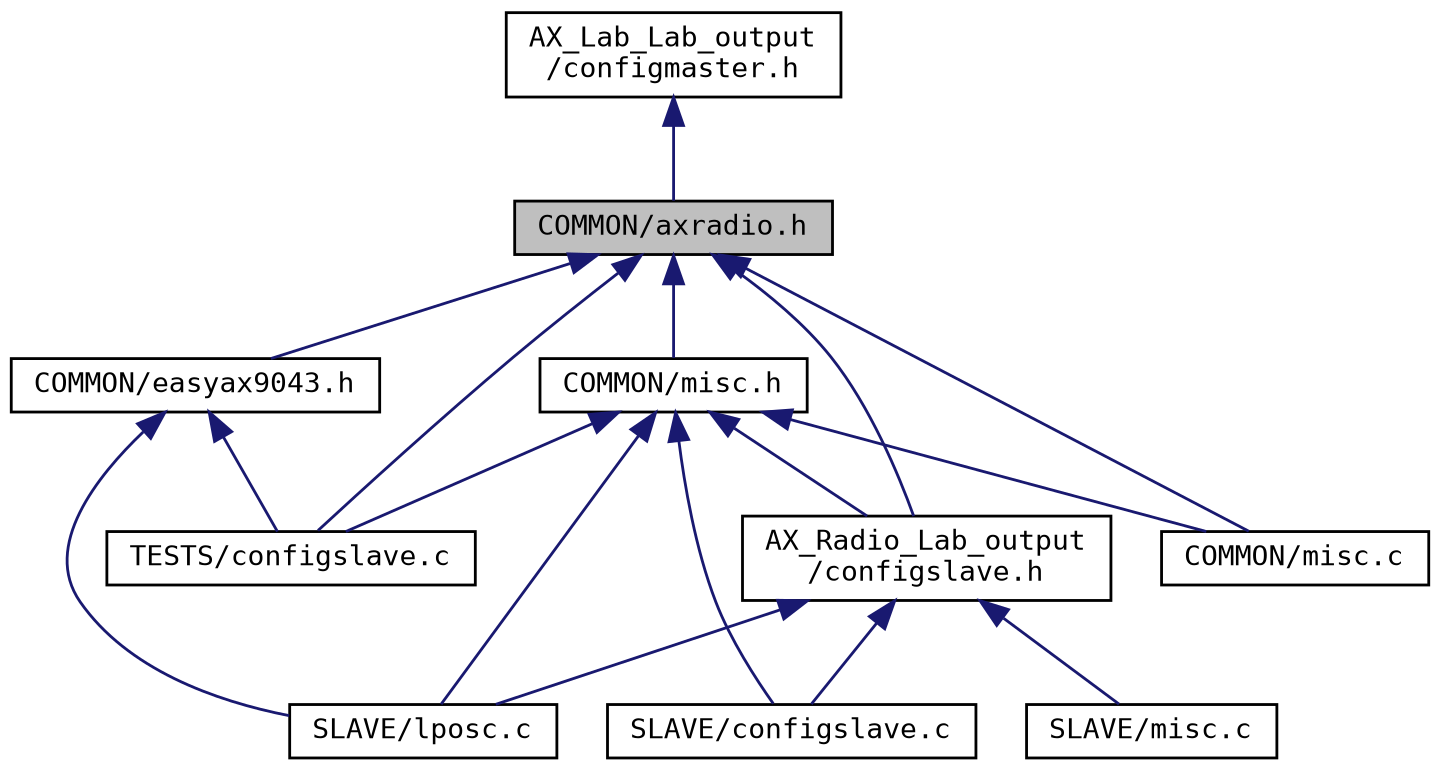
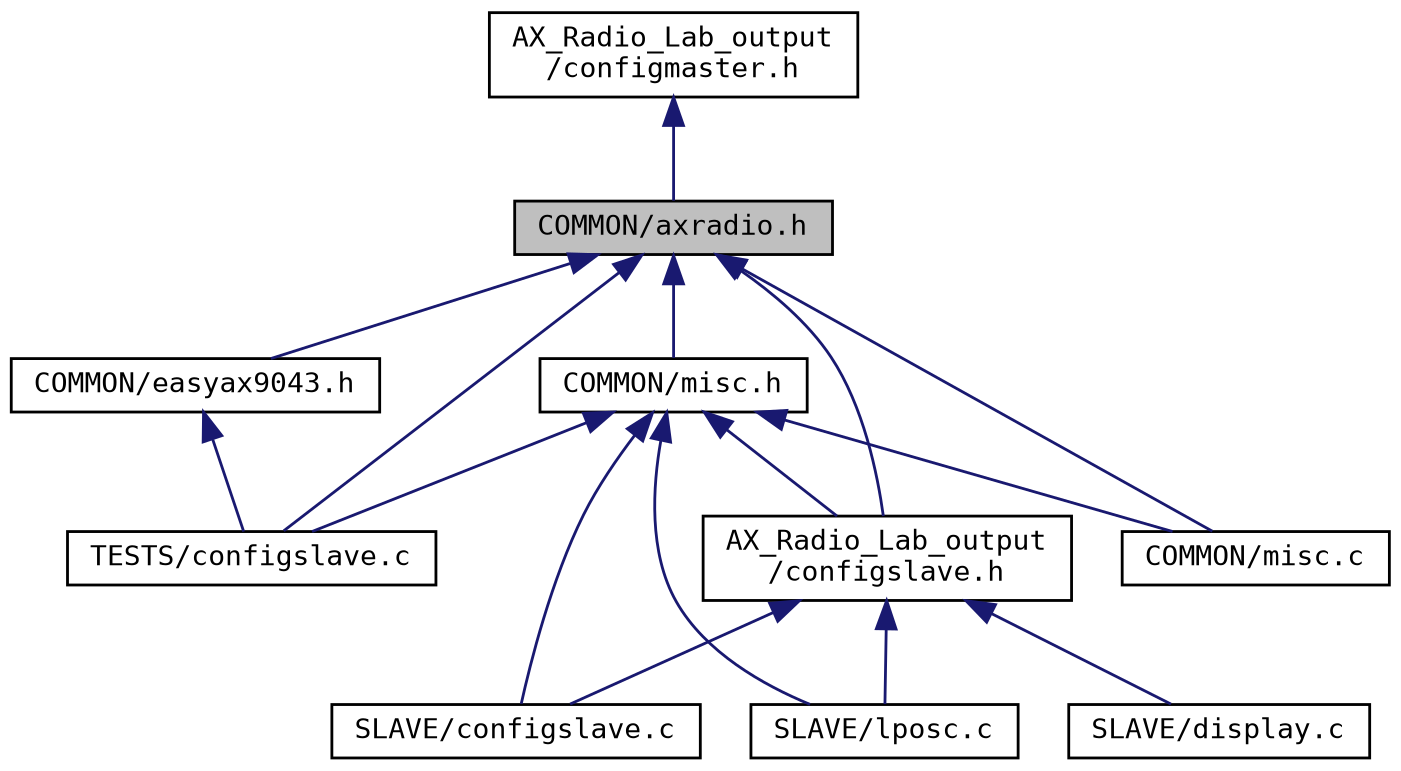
(674, 55) -> (674, 55)
(95, 620) -> none
(1152, 731) -> (1219, 731)
